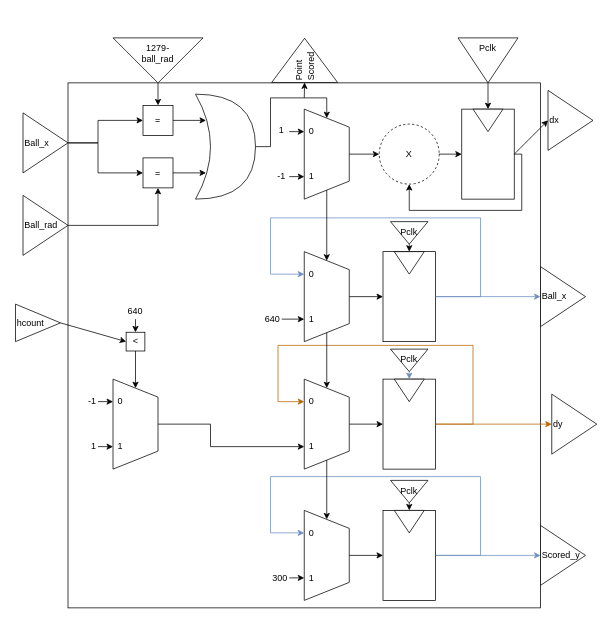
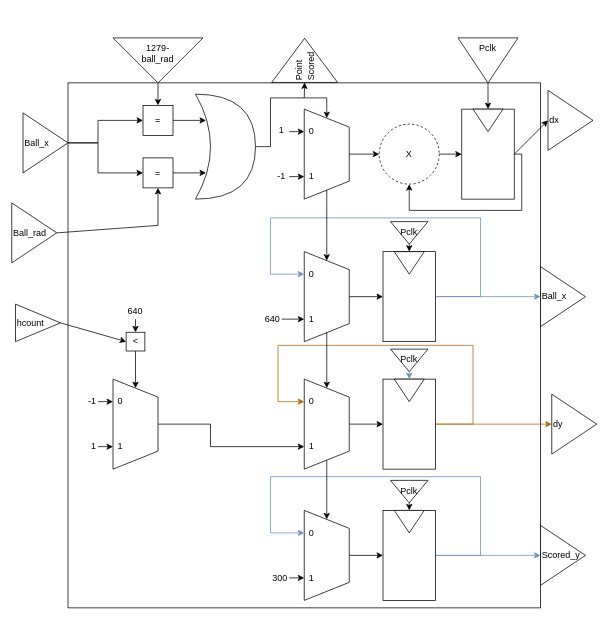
(45, 225) -> (34, 233)
